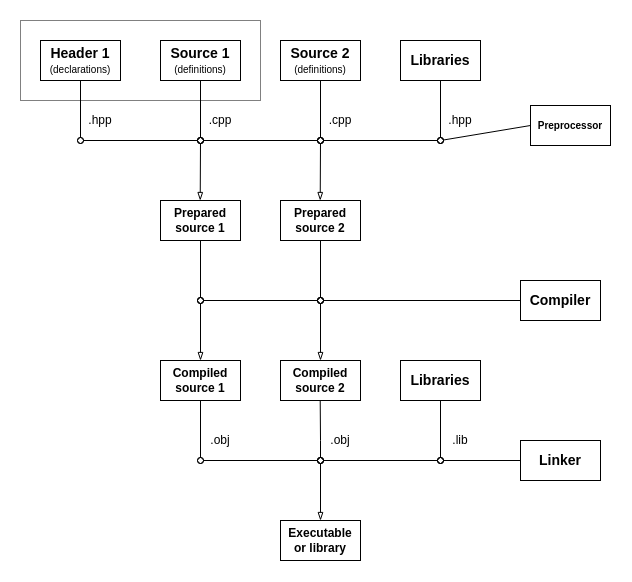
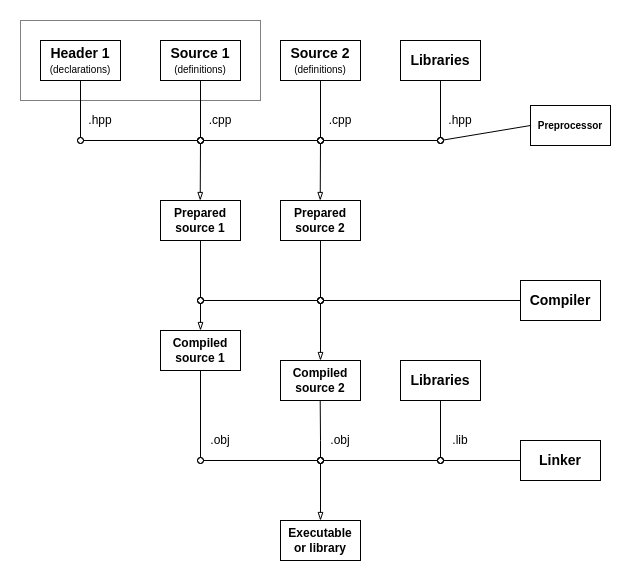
(201, 381) -> (201, 351)
